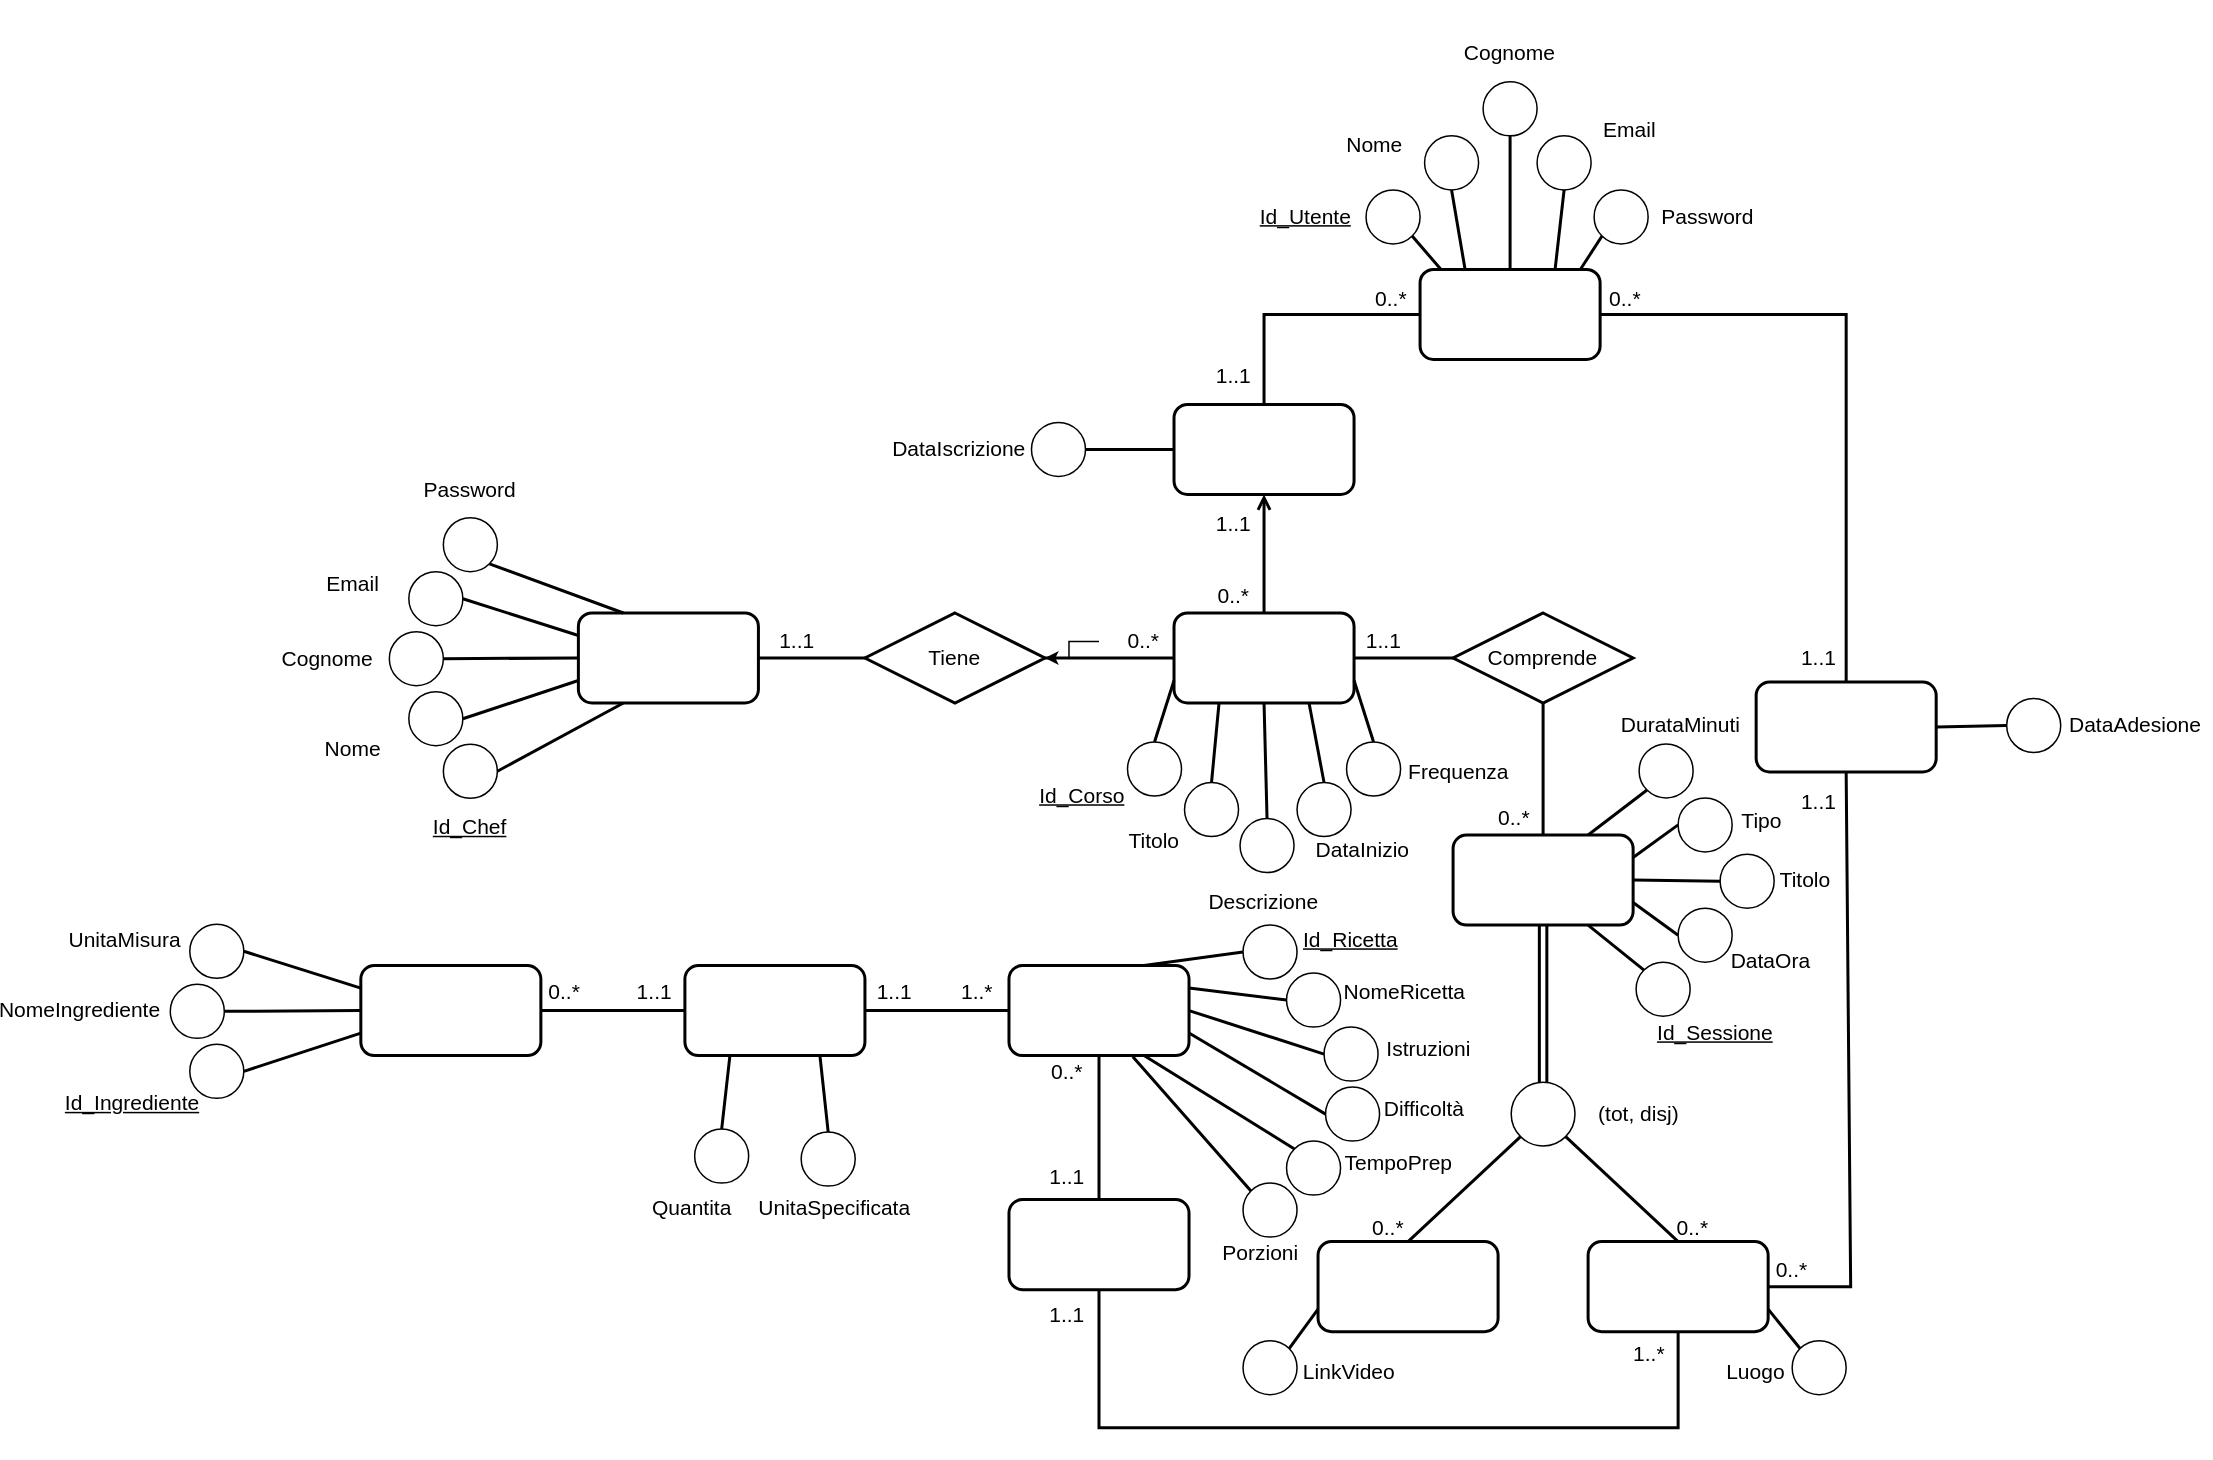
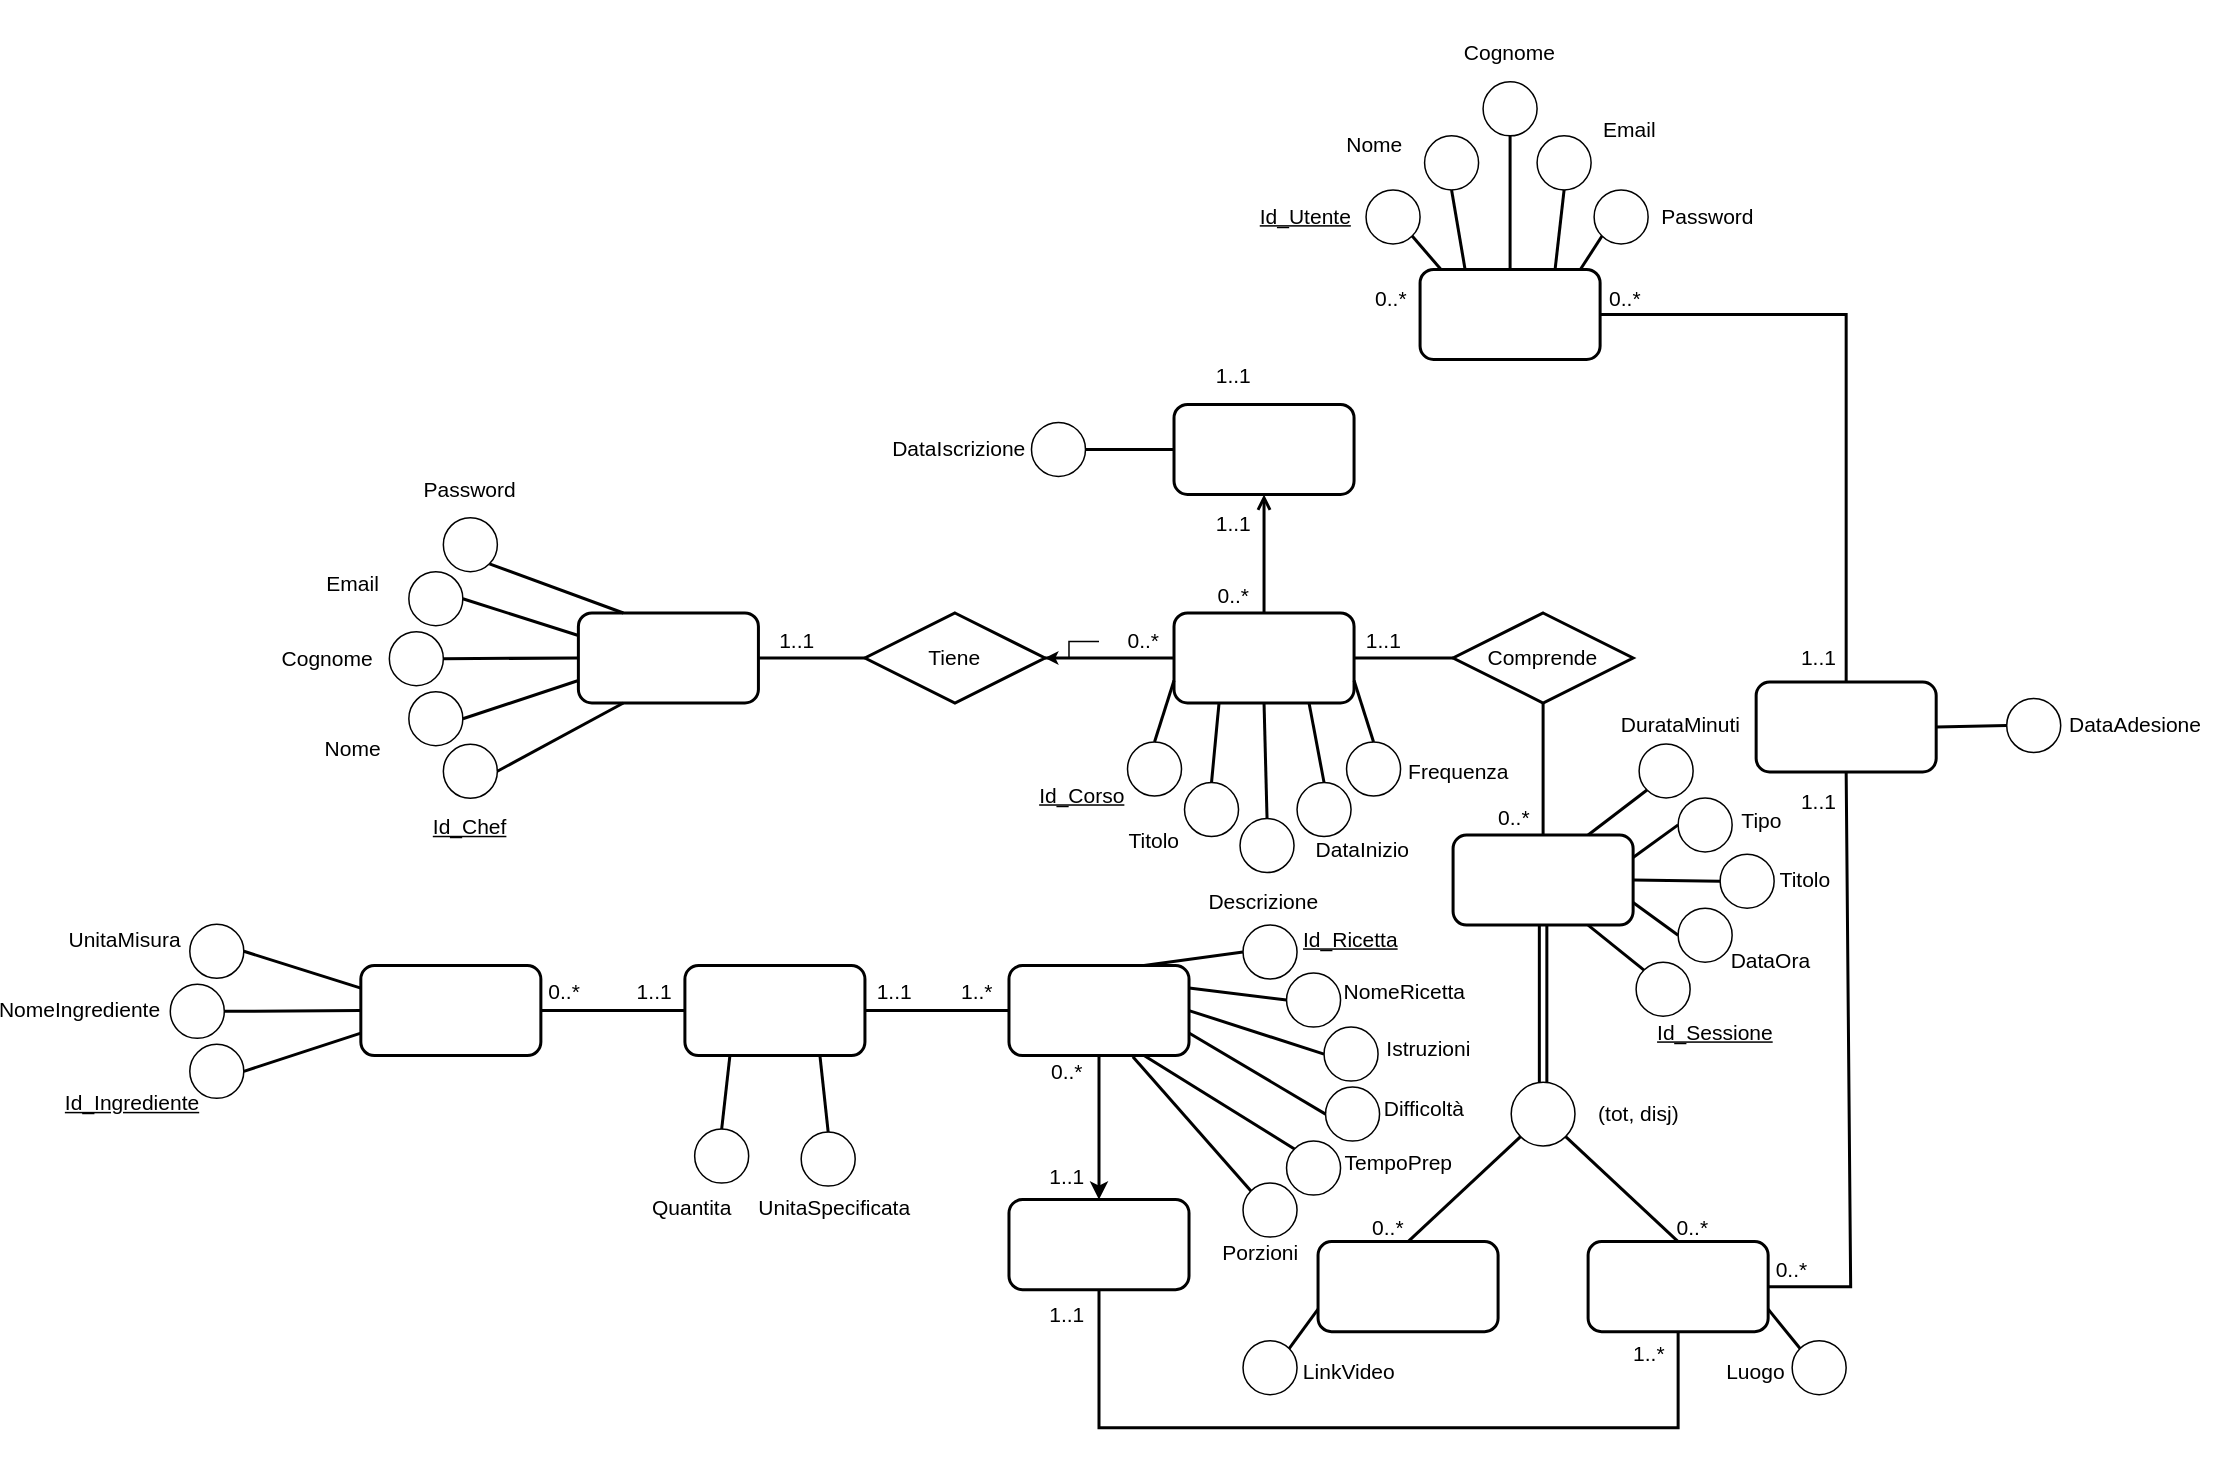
(1297, 314) -> none
(1099, 1189) -> (1099, 1184)
